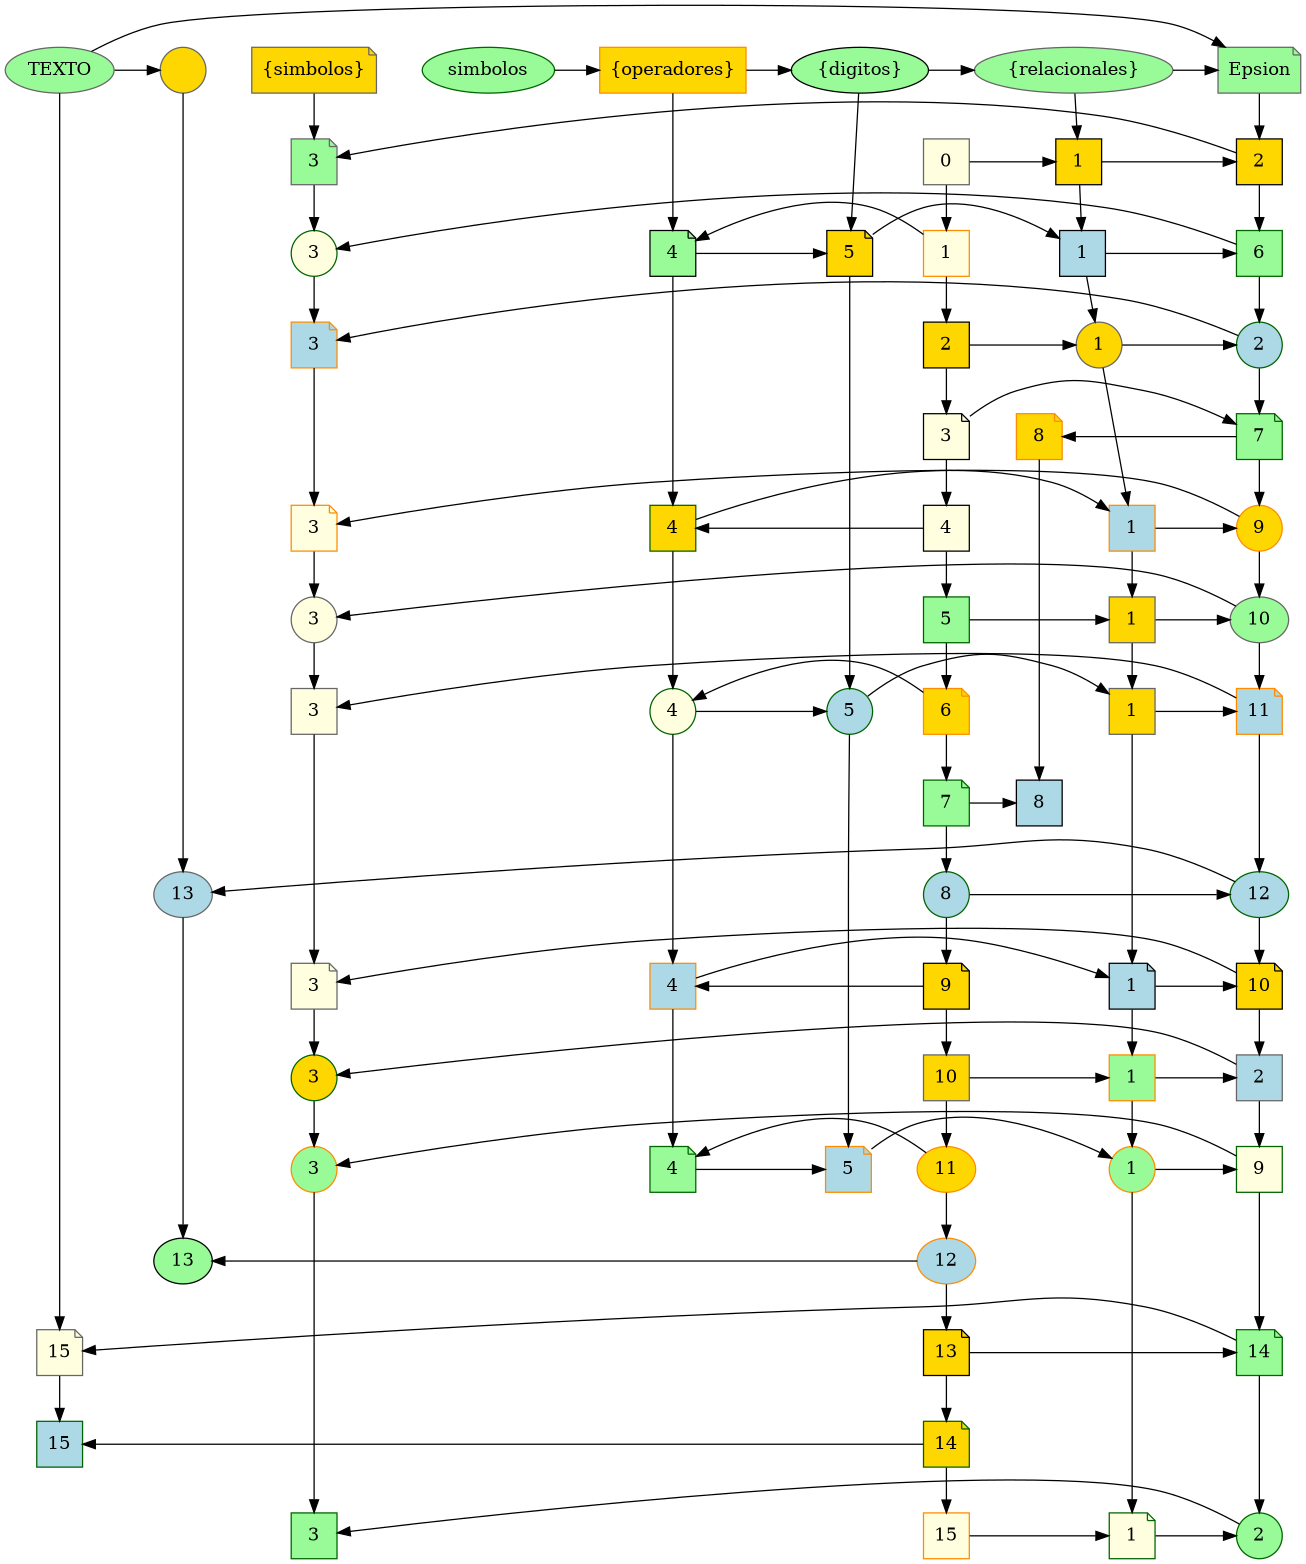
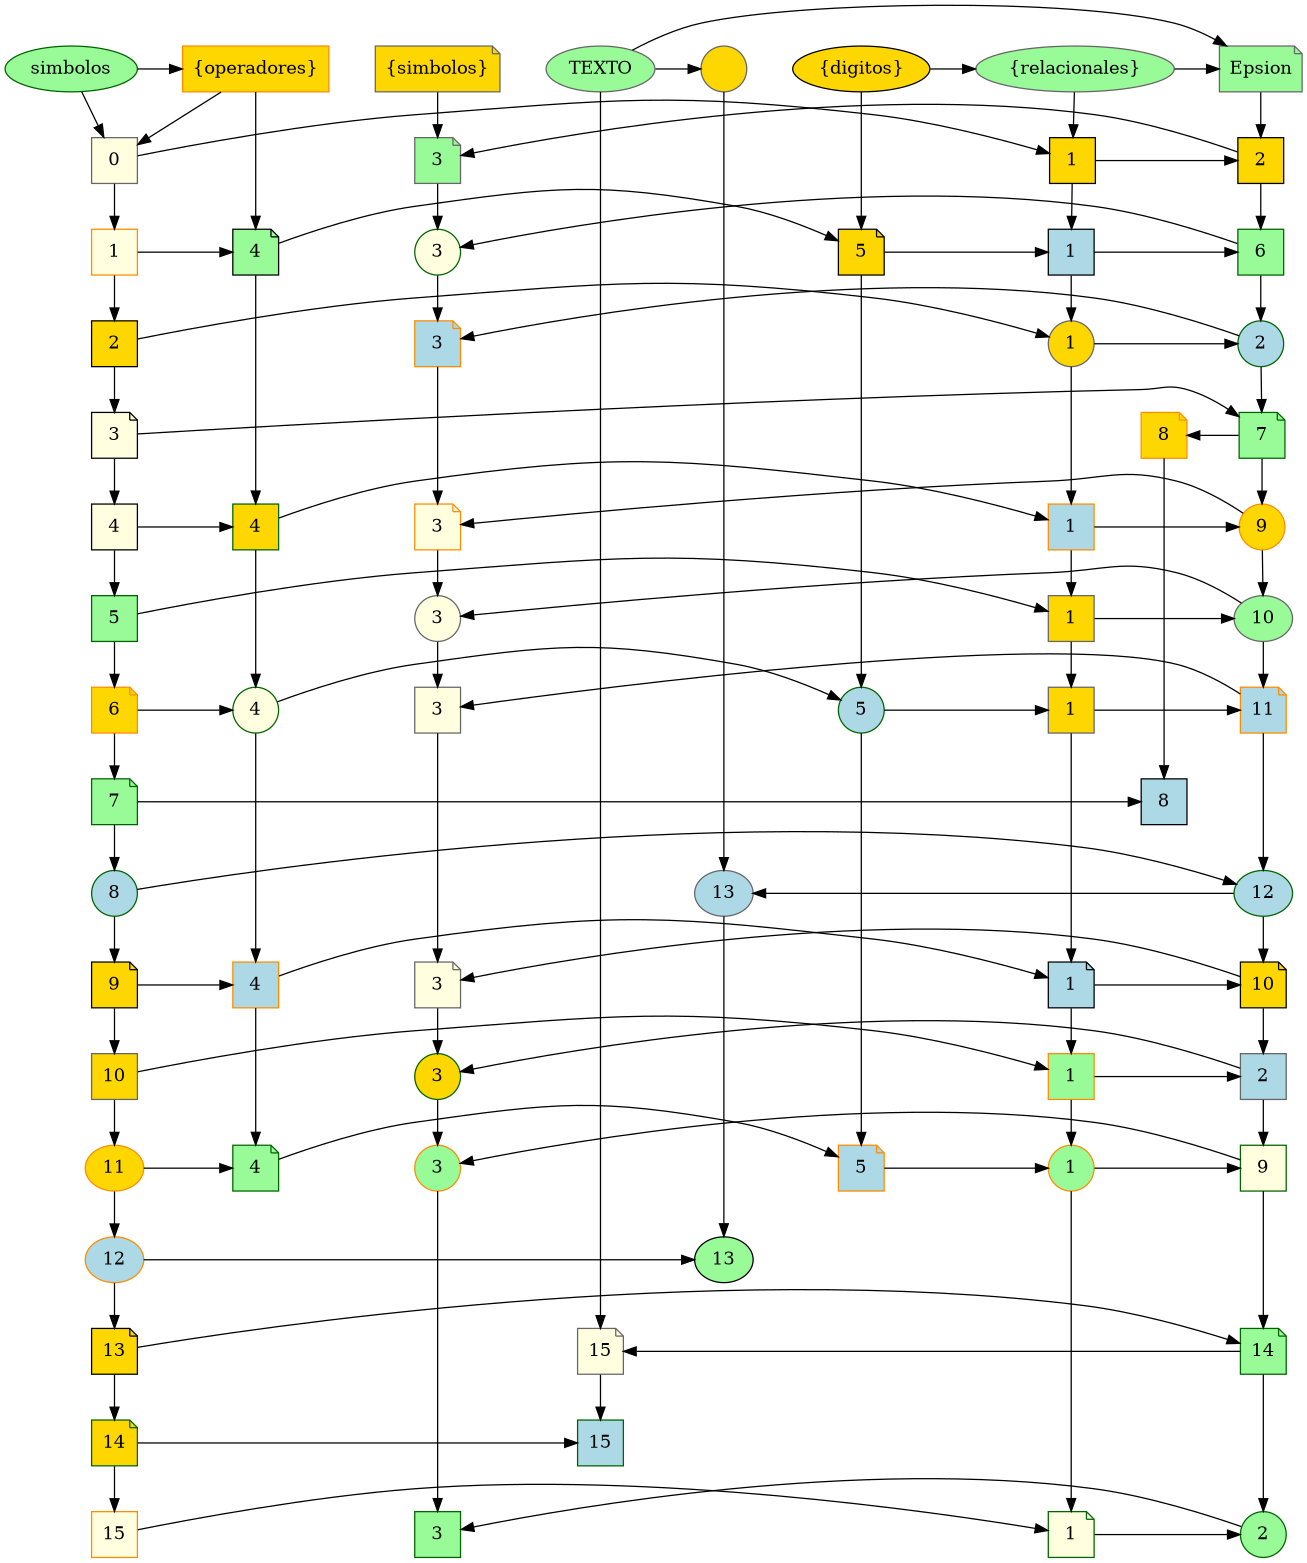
(762, 70) -> (185, 115)
(860, 70) -> (861, 69)
none -> (90, 109)
